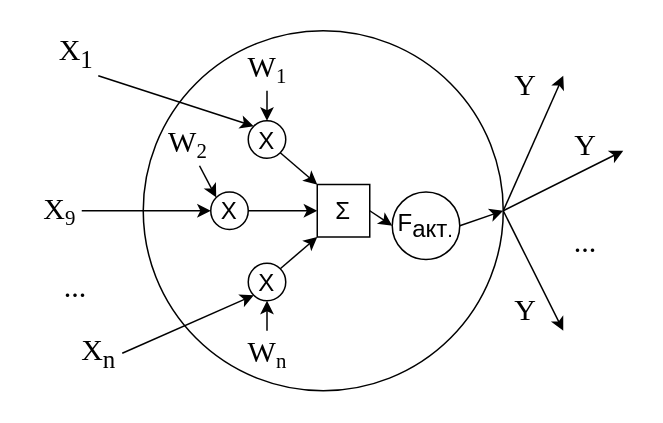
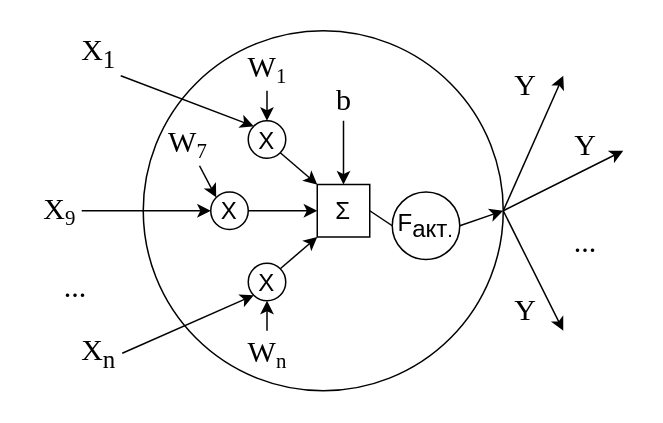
(77, 53) -> (99, 53)
none -> (344, 98)
(188, 143) -> (188, 143)
none -> (344, 148)
(383, 219) -> (386, 222)
